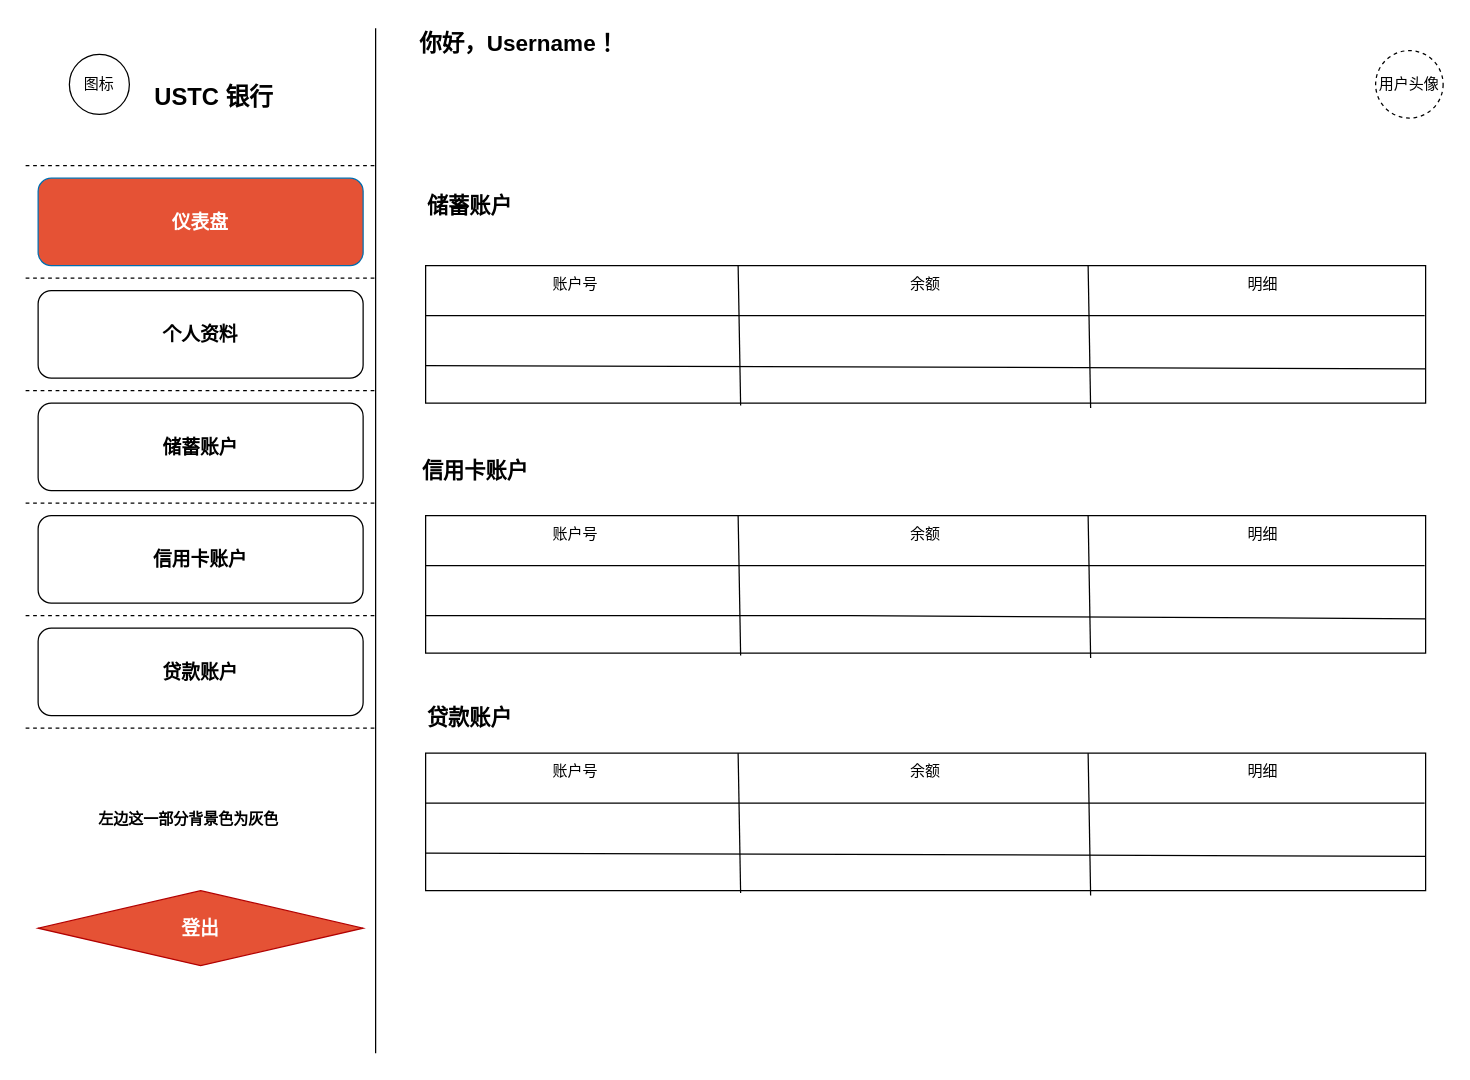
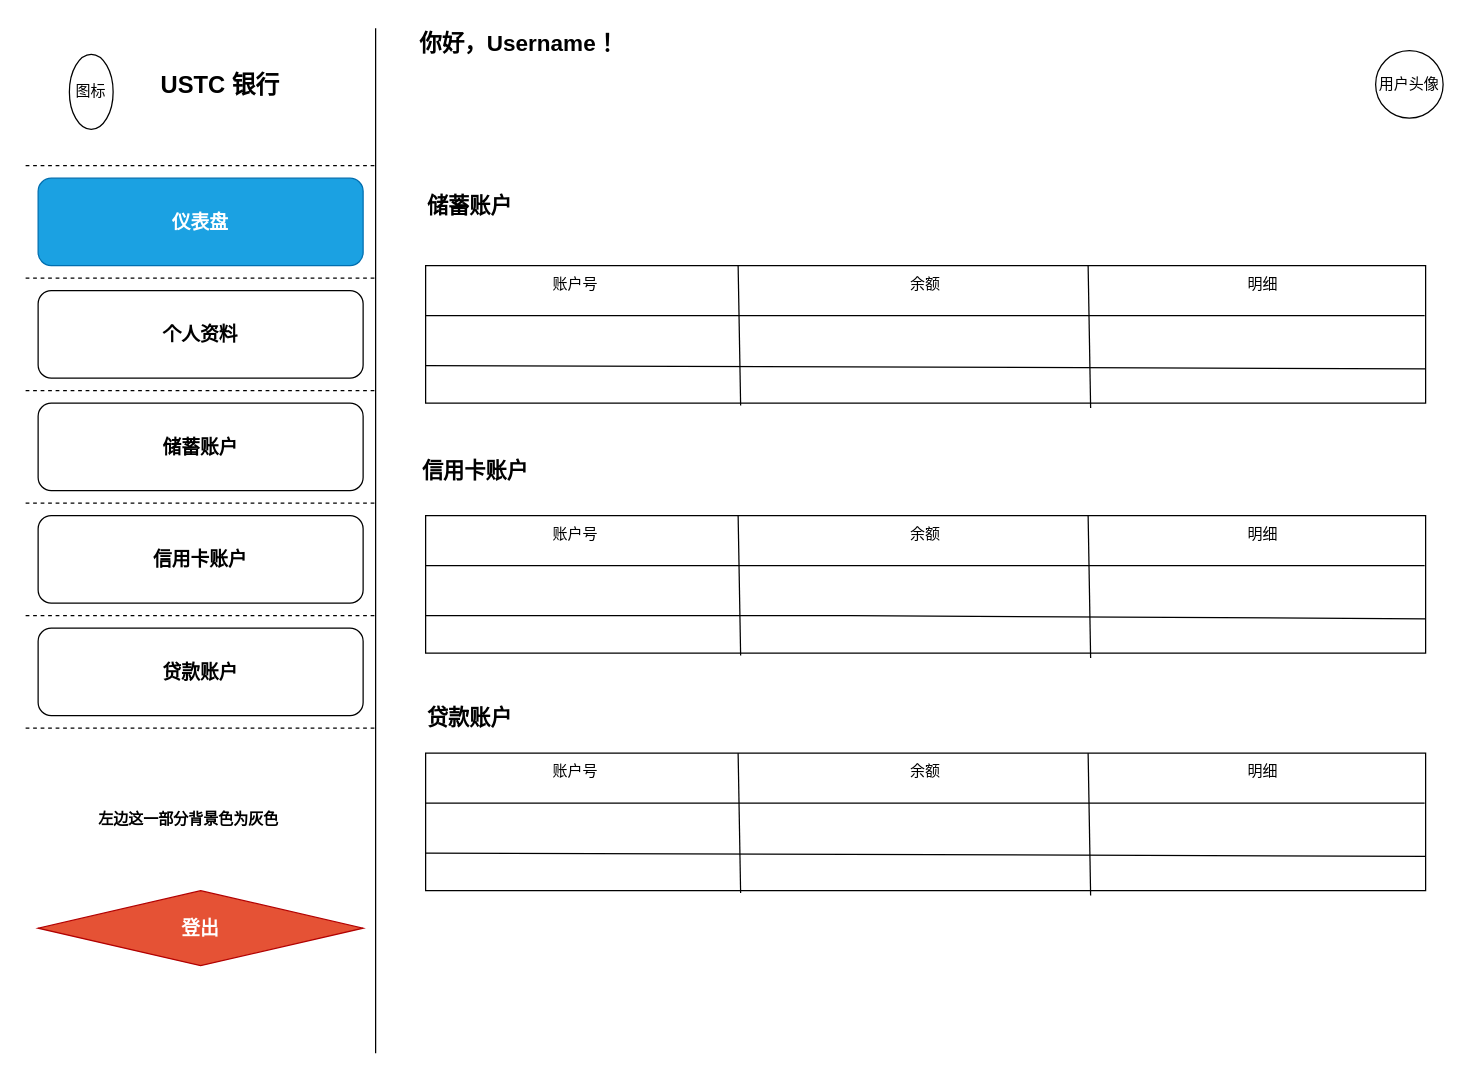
(99, 84) -> (91, 92)
(1409, 84) -> (1409, 84)
(214, 98) -> (221, 86)
(201, 222) -> (201, 222)
